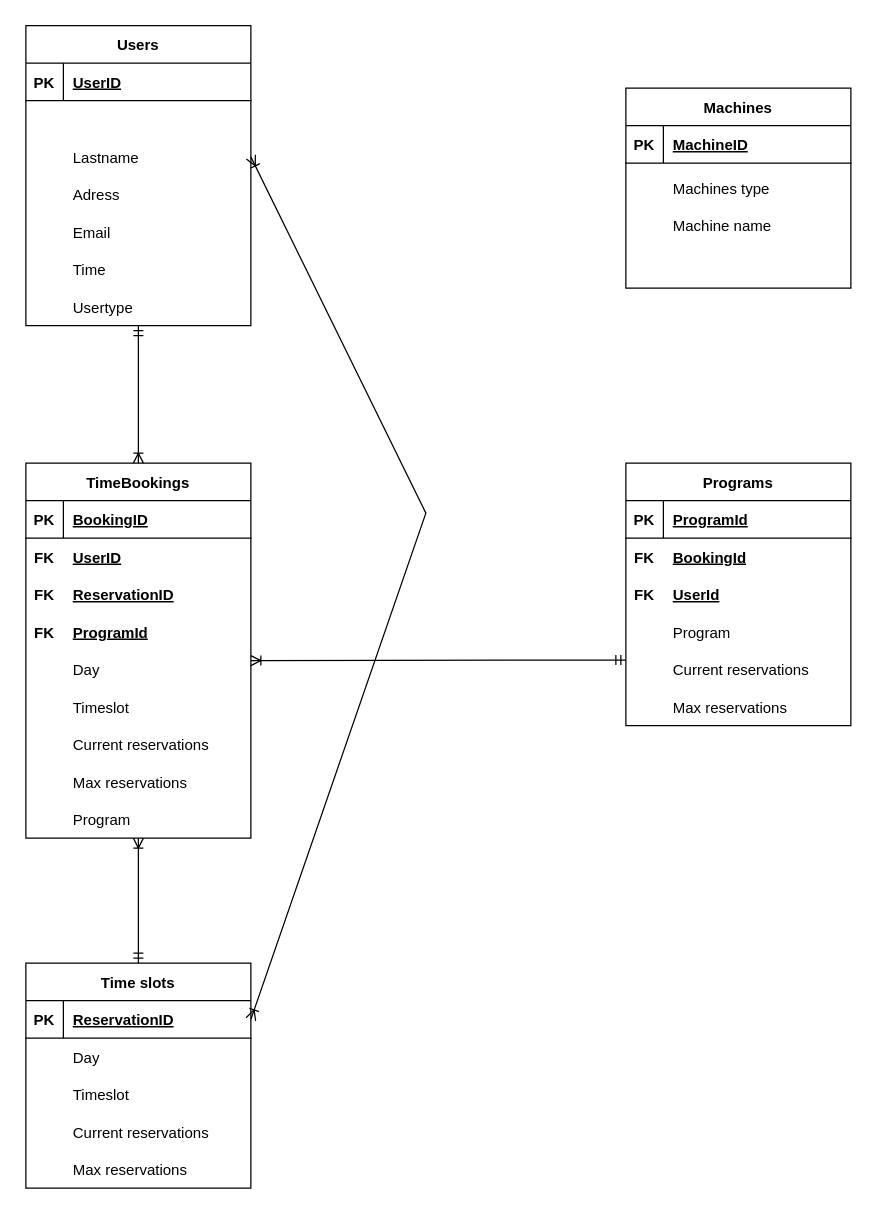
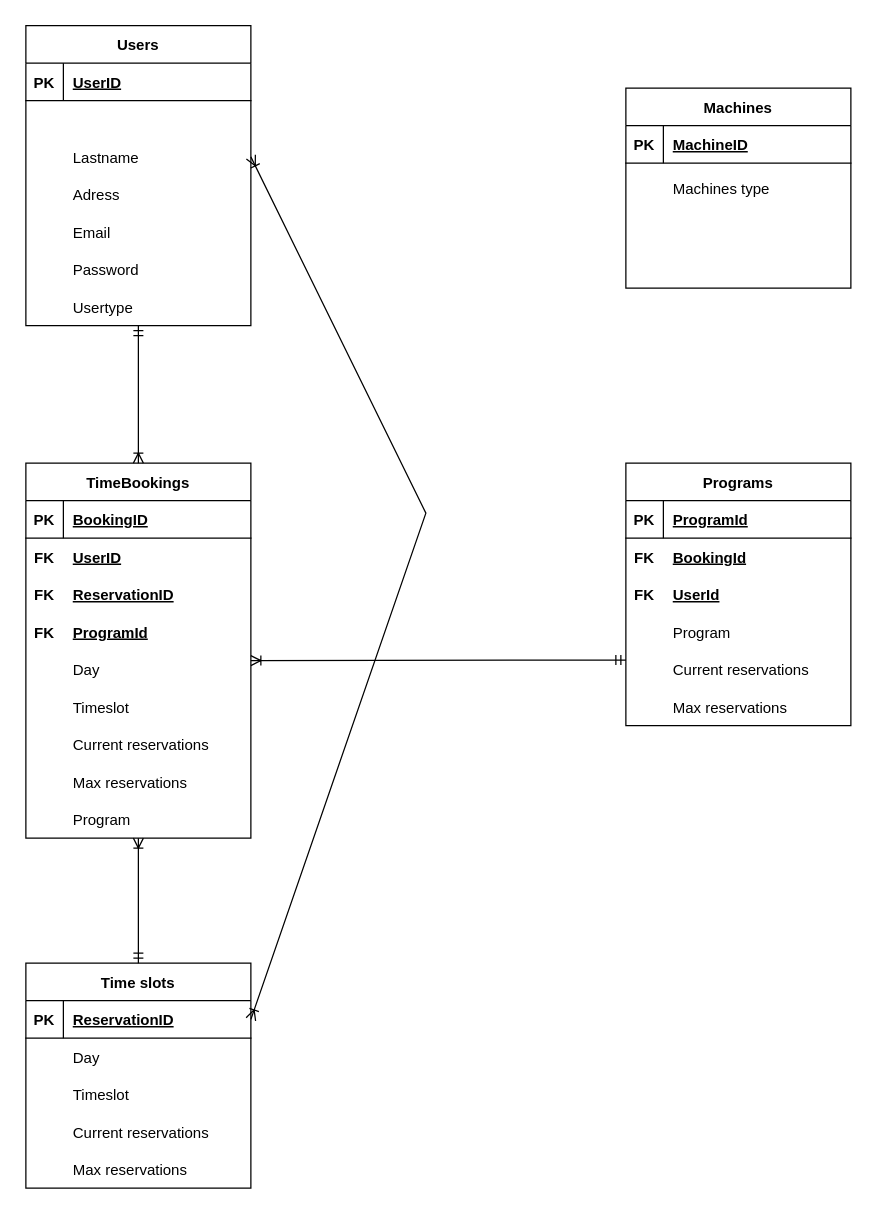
(757, 226) -> none
(87, 270) -> (106, 270)
